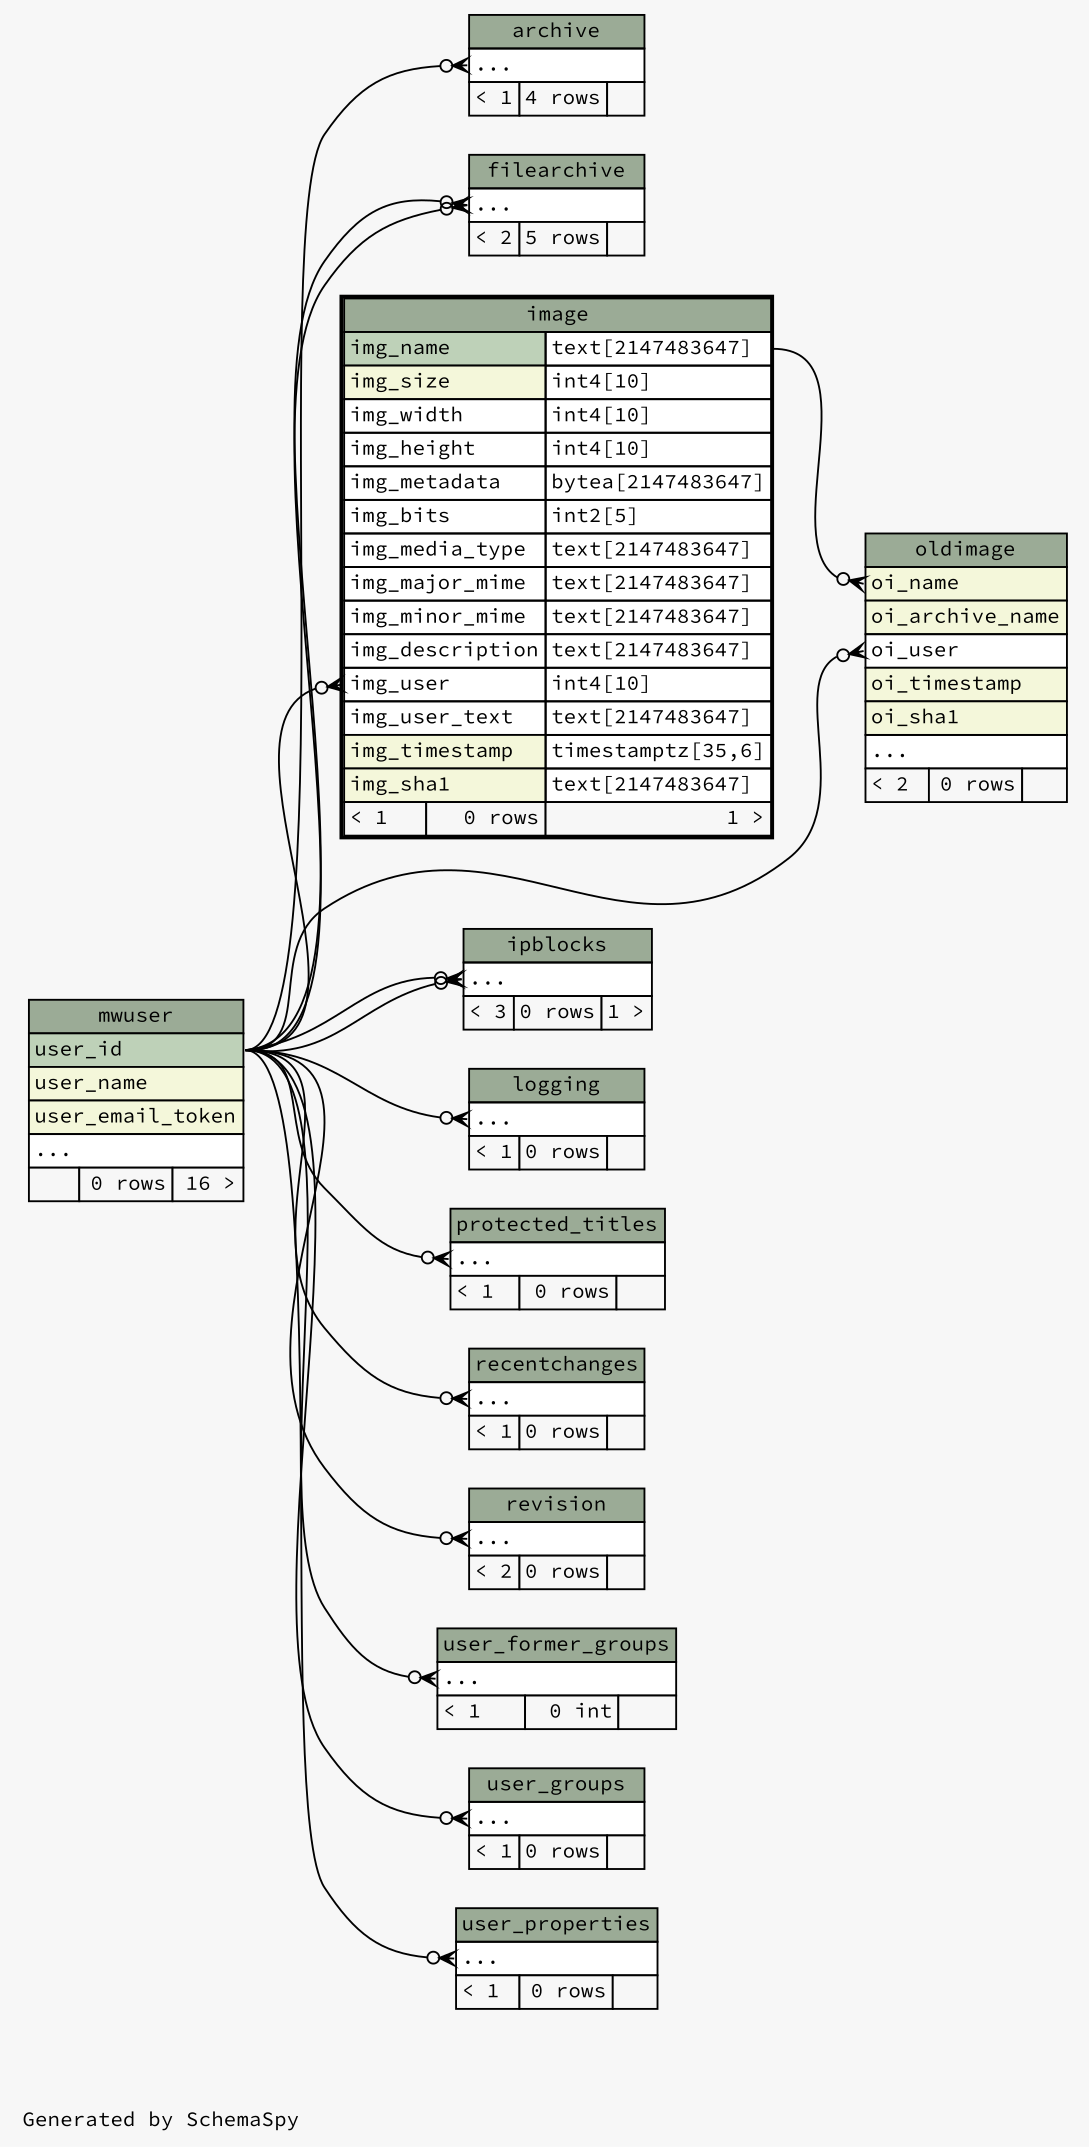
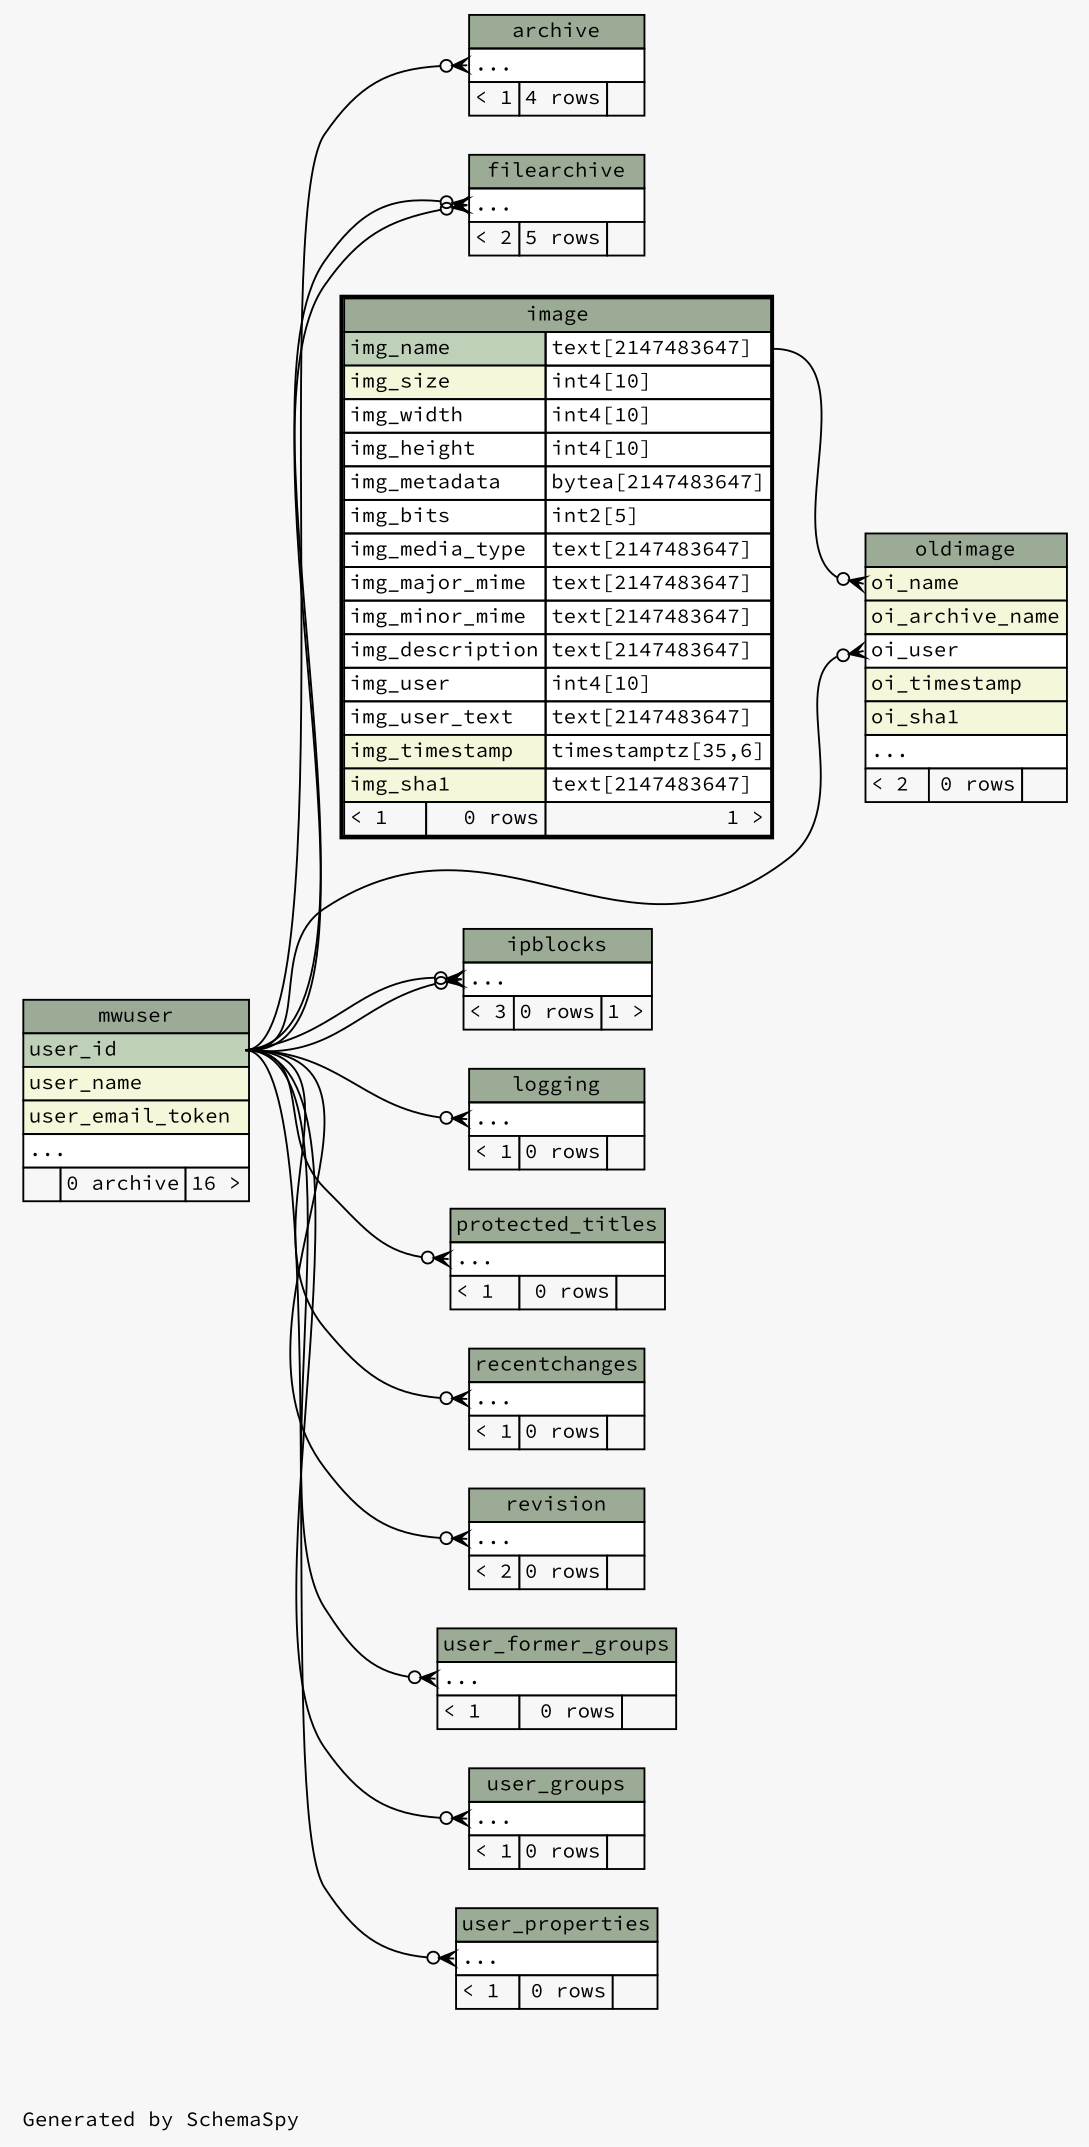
(285, 820) -> none
(129, 1184) -> (123, 1184)
(581, 1711) -> (578, 1711)
